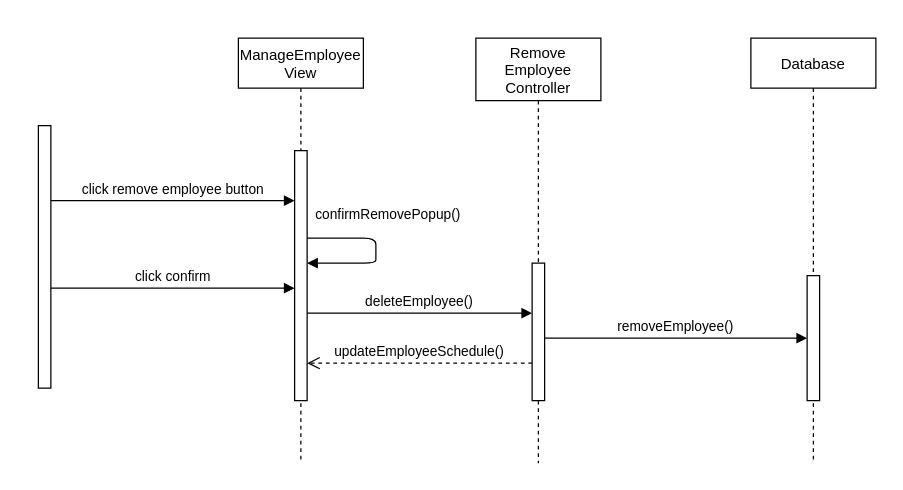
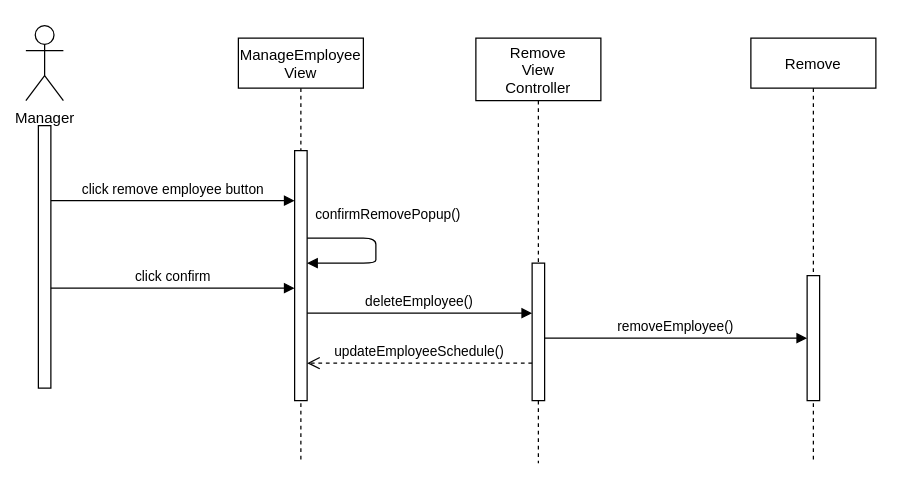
(538, 53) -> (538, 53)
none -> (44, 63)
(813, 64) -> (813, 64)
